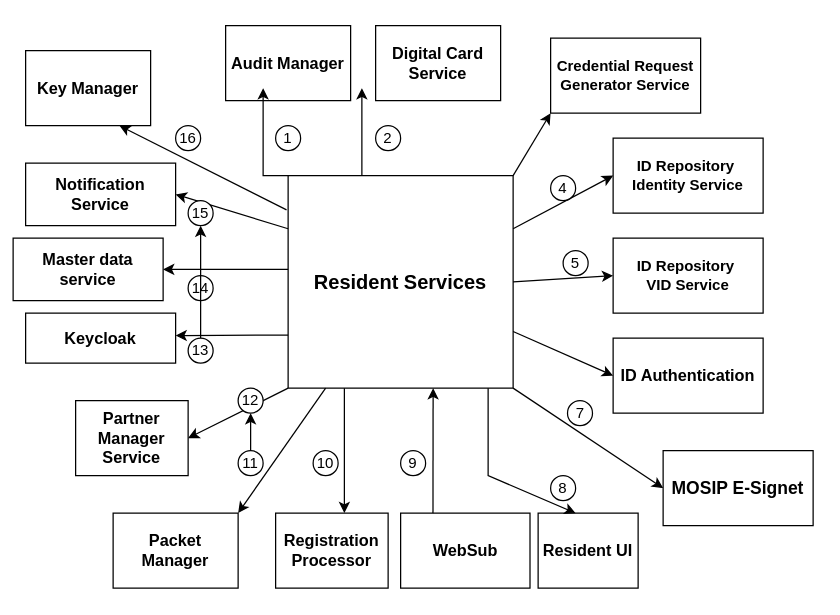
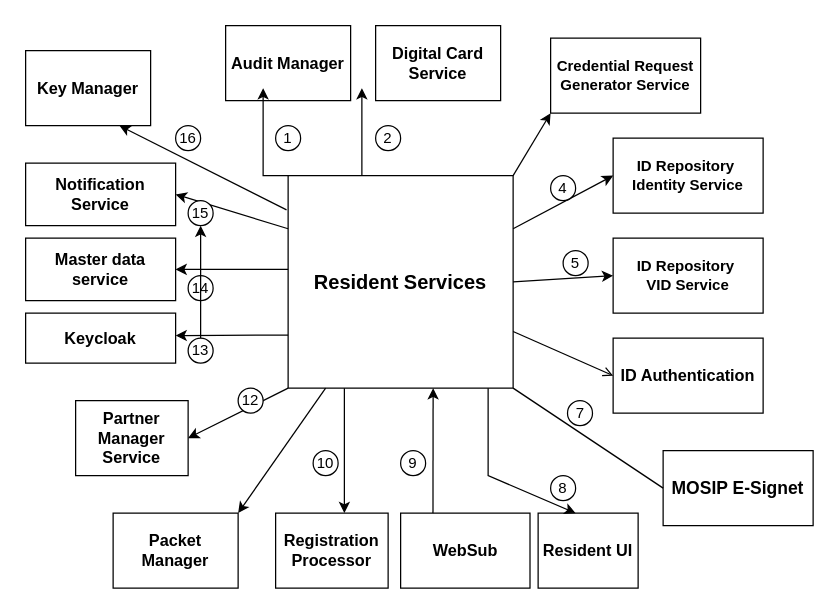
(88, 269) -> (101, 269)
(604, 372) -> (606, 372)
(251, 428) -> none
(251, 463) -> none
(655, 483) -> (658, 485)
